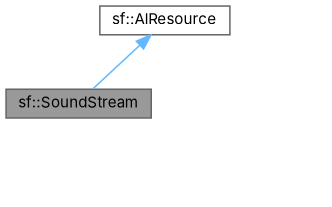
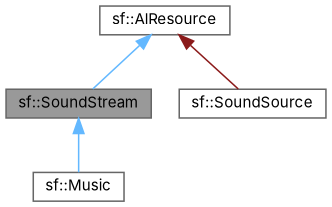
none -> (253, 104)
none -> (79, 187)
